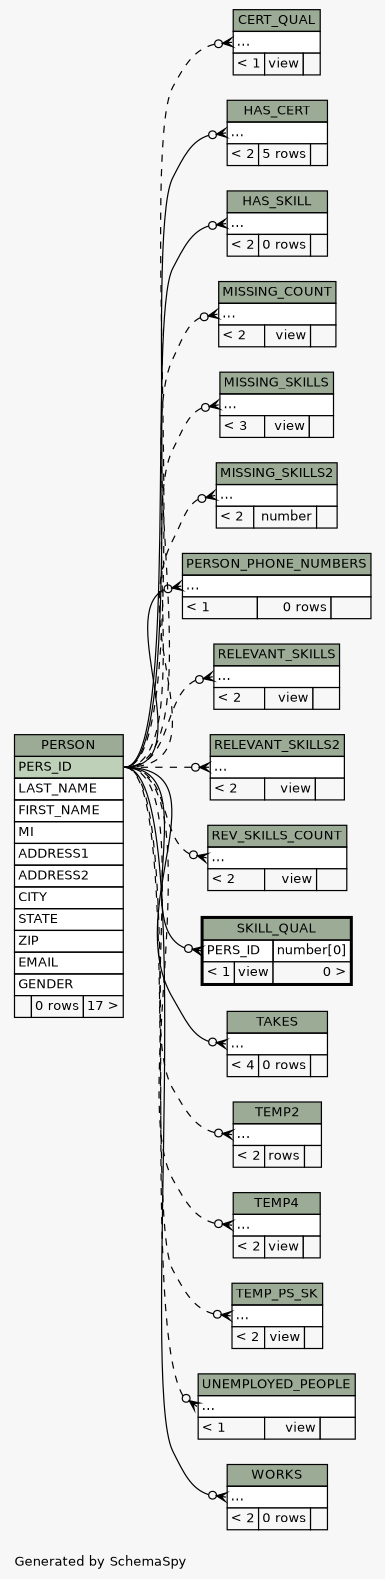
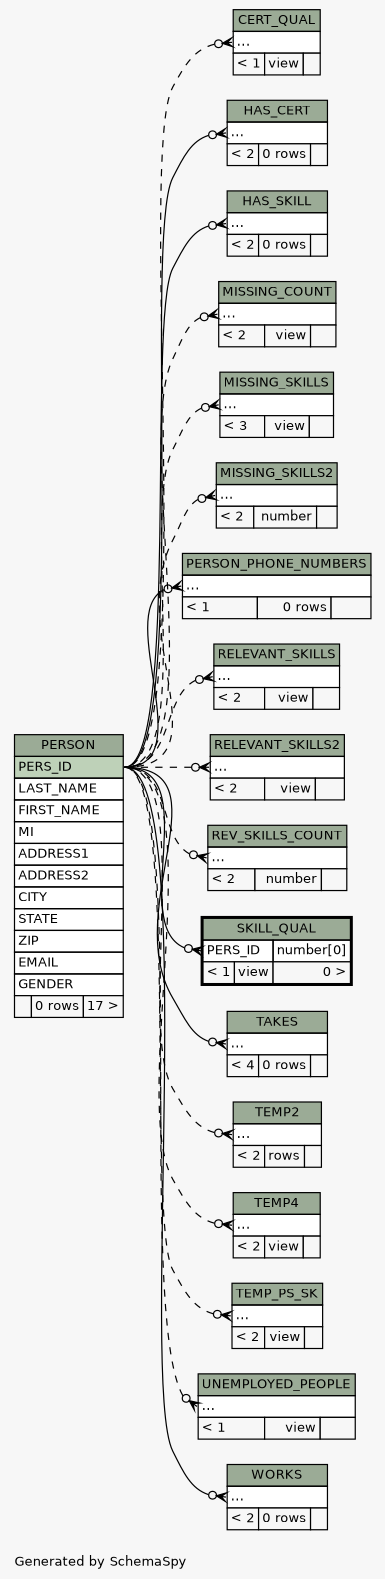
(285, 154) -> (285, 154)
(297, 879) -> (292, 879)
